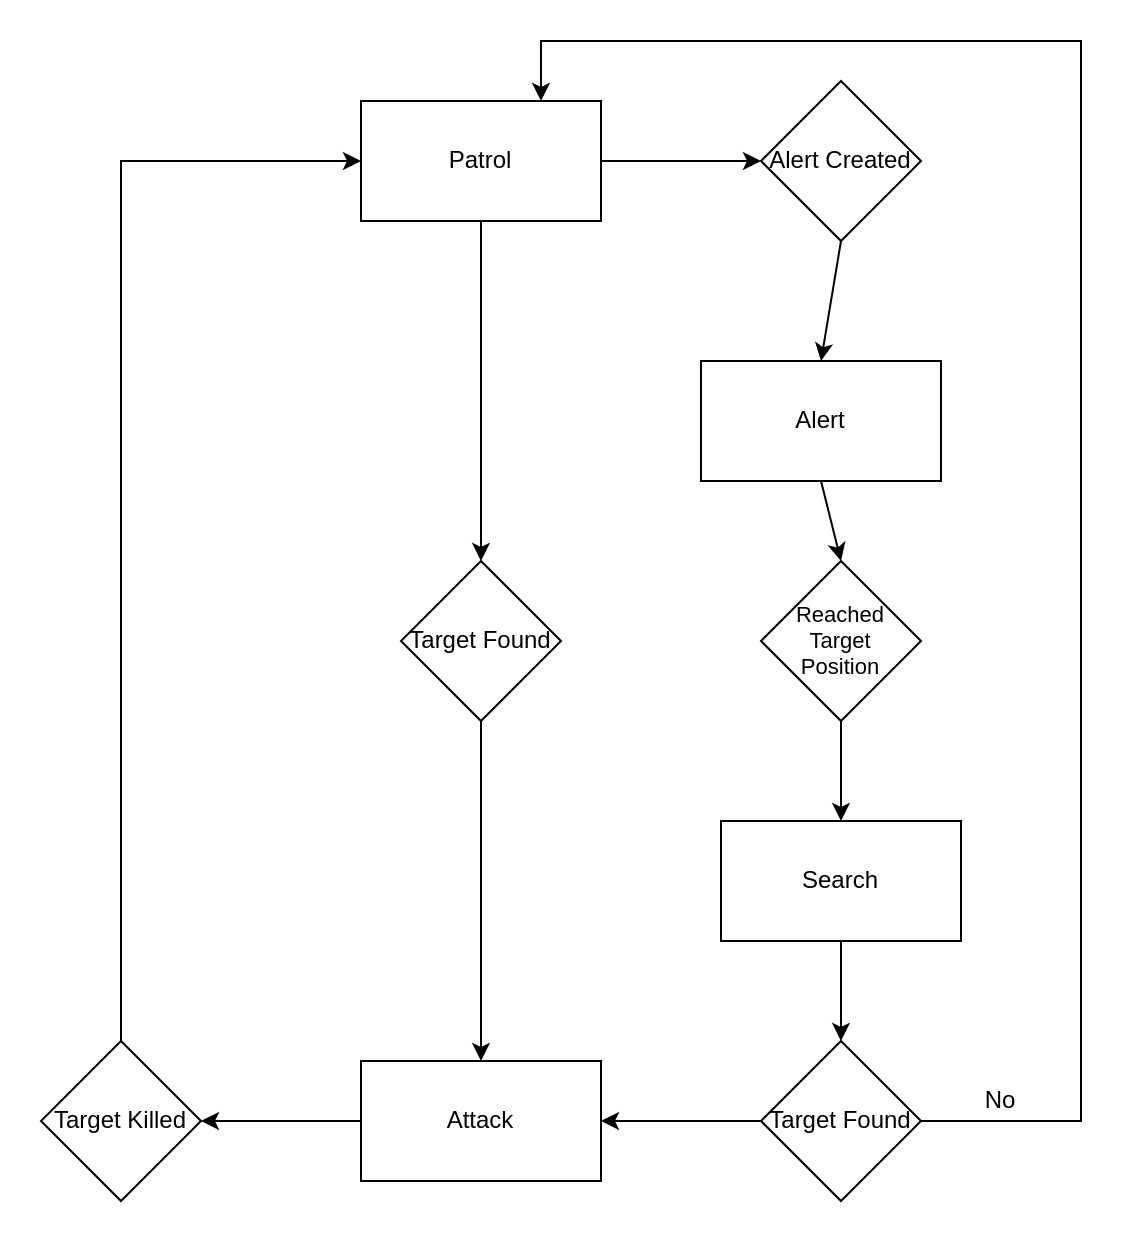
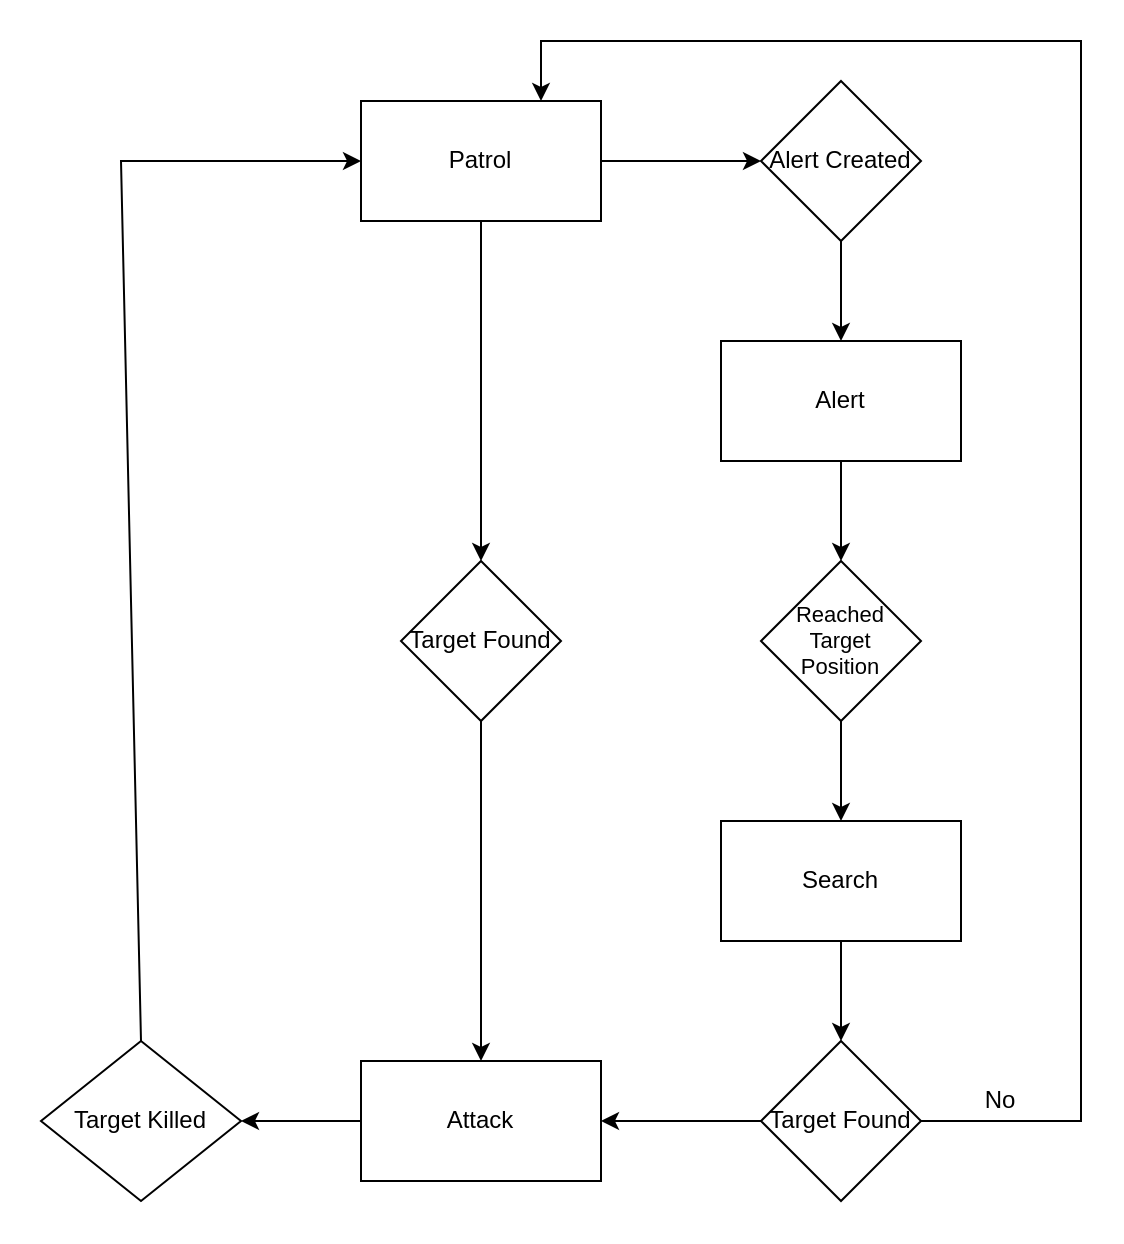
(821, 421) -> (841, 401)
(121, 1121) -> (141, 1121)
